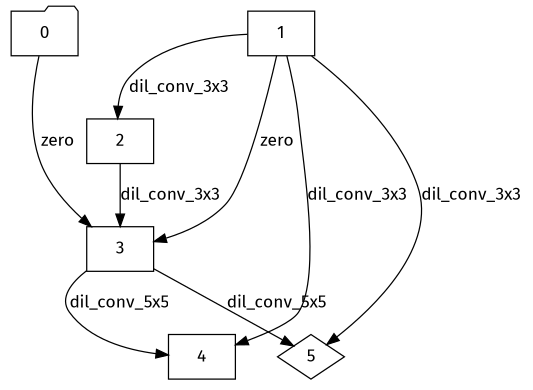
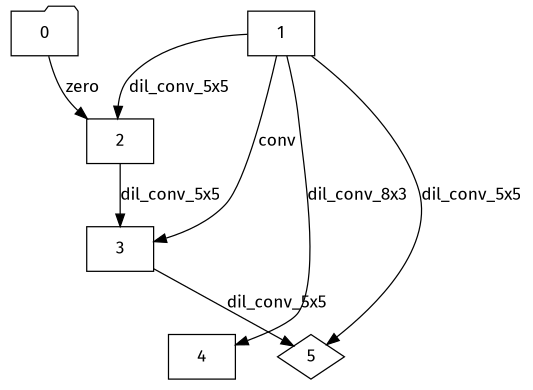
(179, 87) -> (179, 87)
(278, 141) -> (278, 141)
(35, 144) -> (59, 86)
(170, 195) -> (170, 195)
(357, 195) -> (357, 195)
(471, 195) -> (471, 195)
(87, 329) -> none
